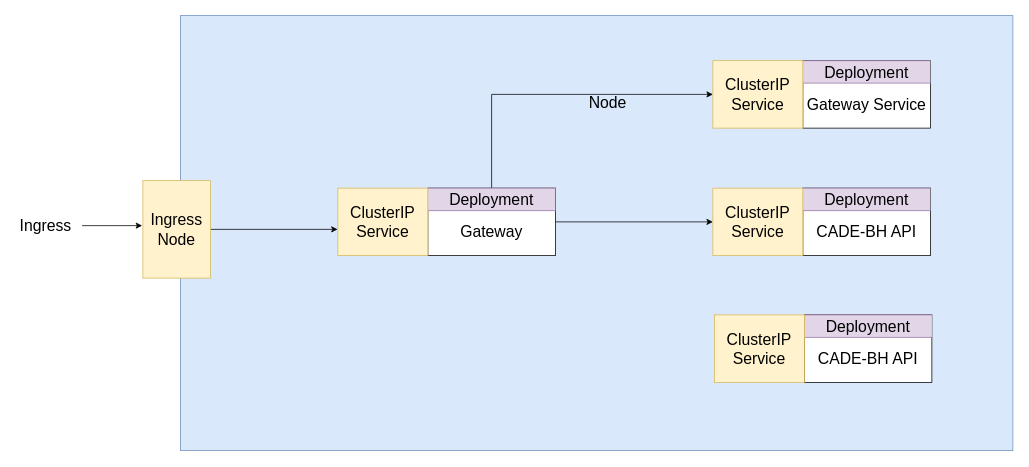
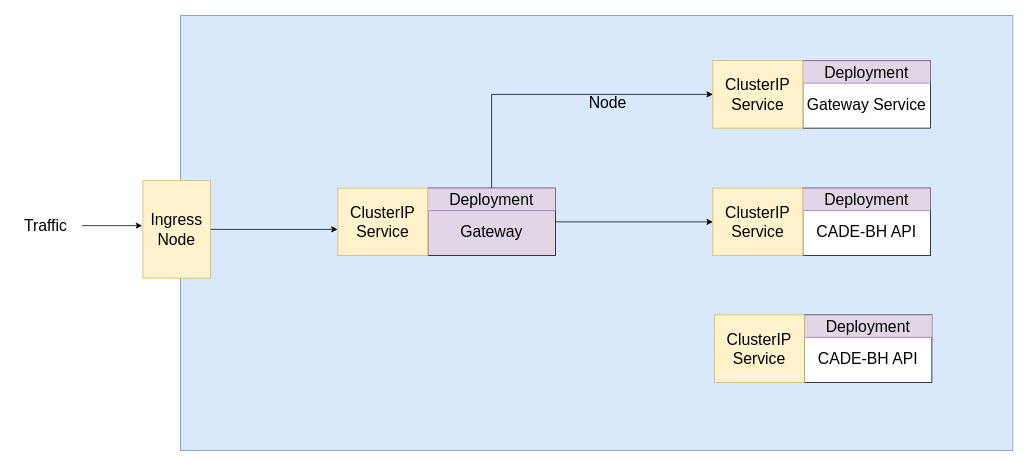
(492, 222) -> (492, 222)
(46, 225) -> (46, 225)
